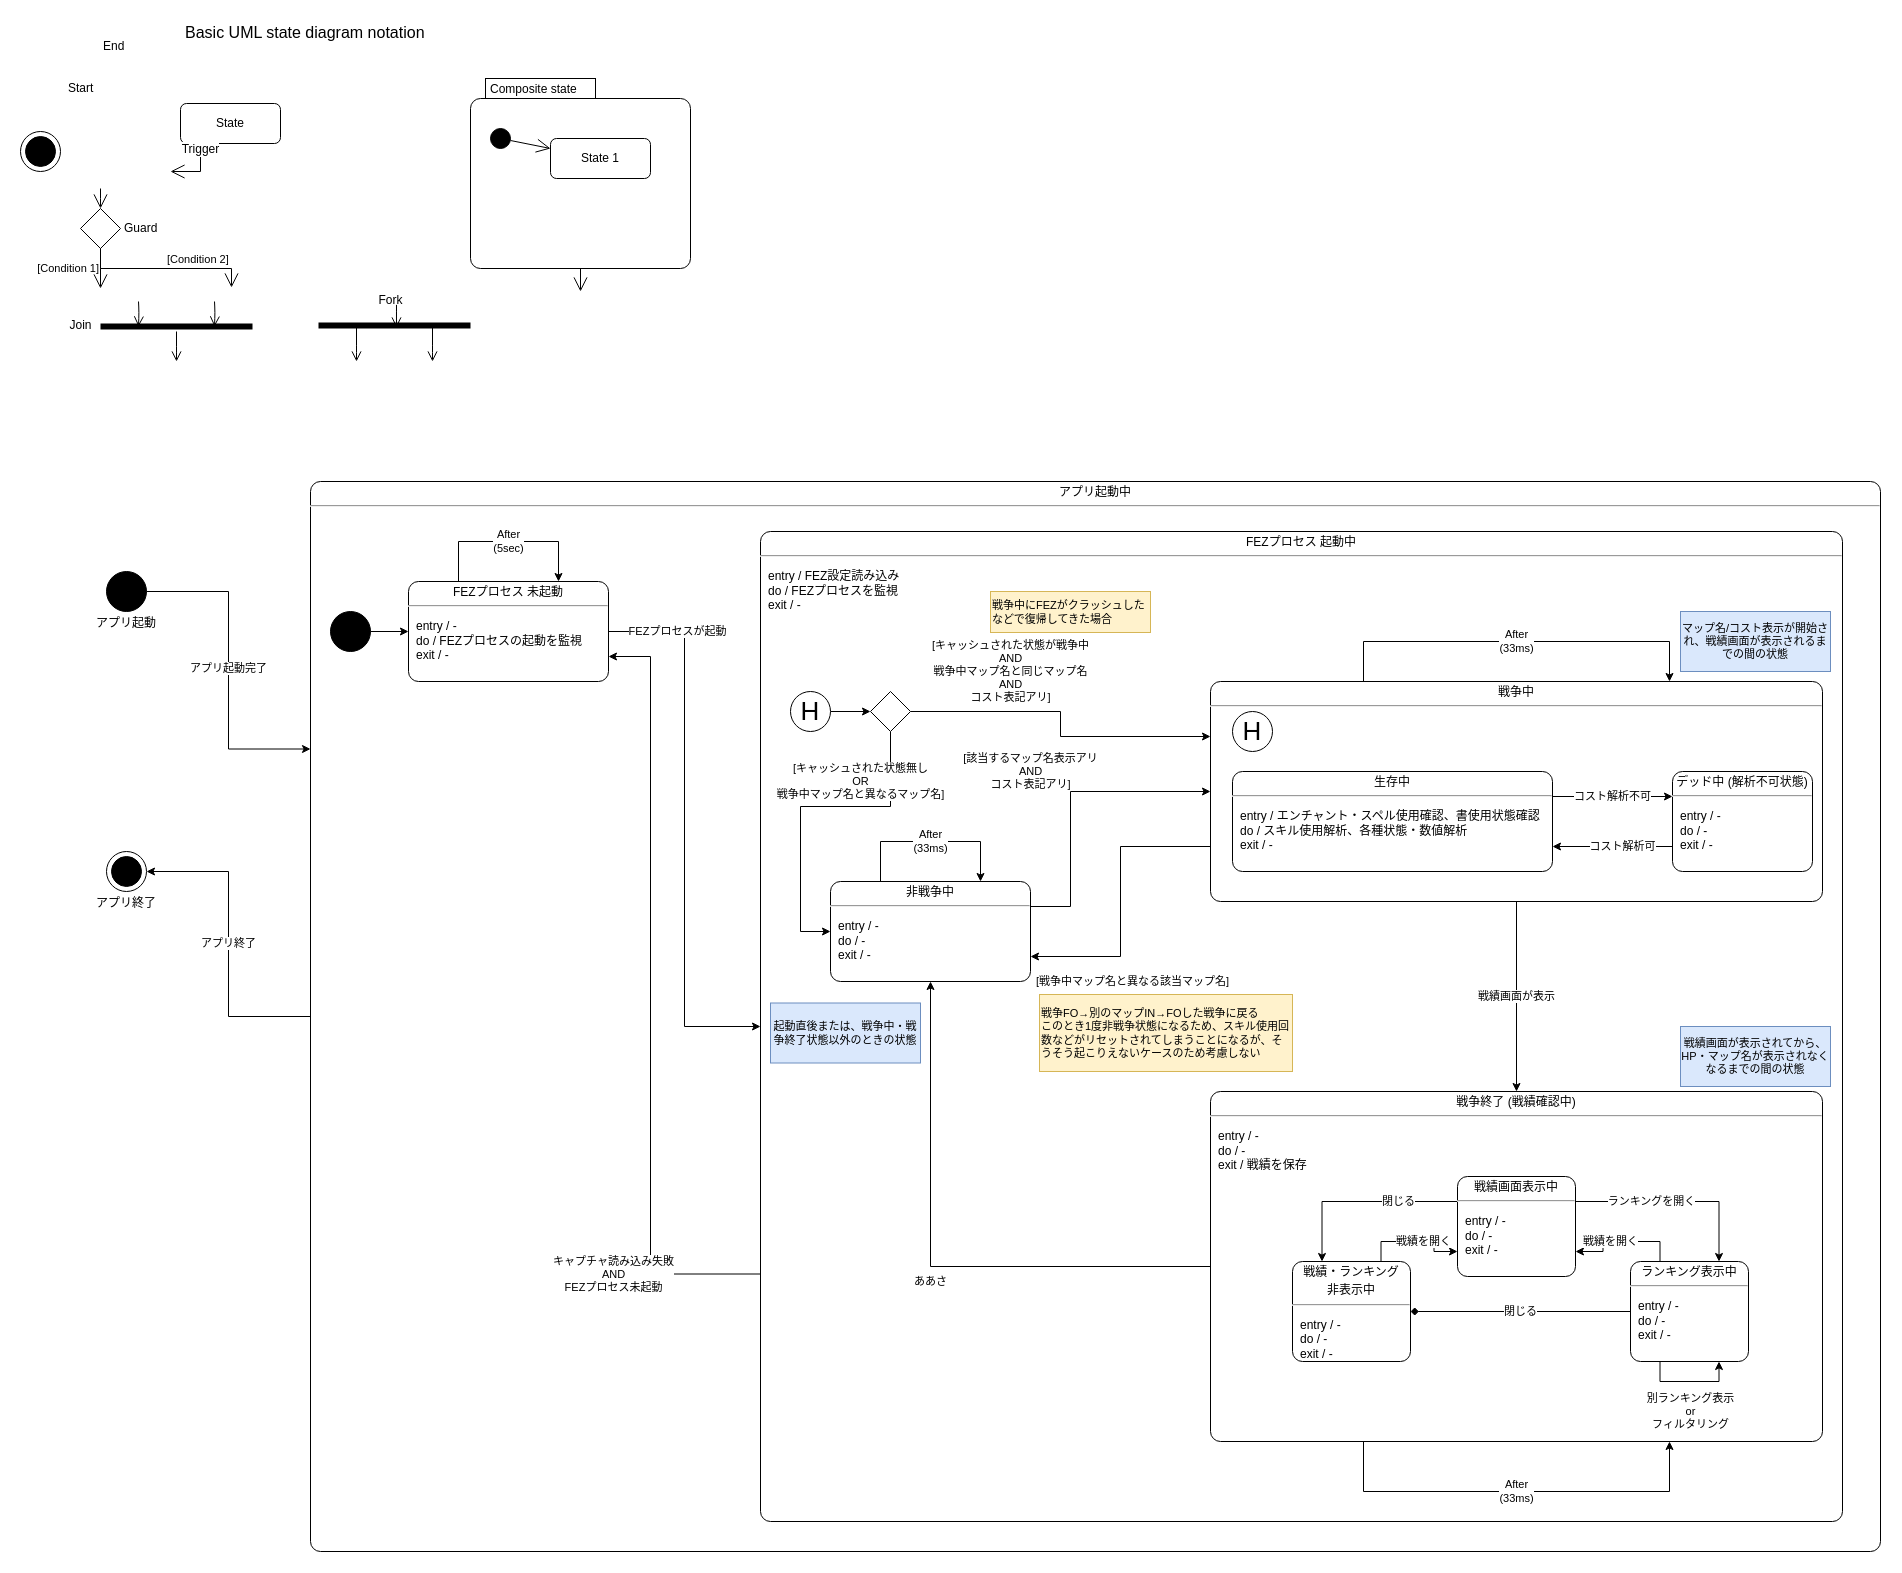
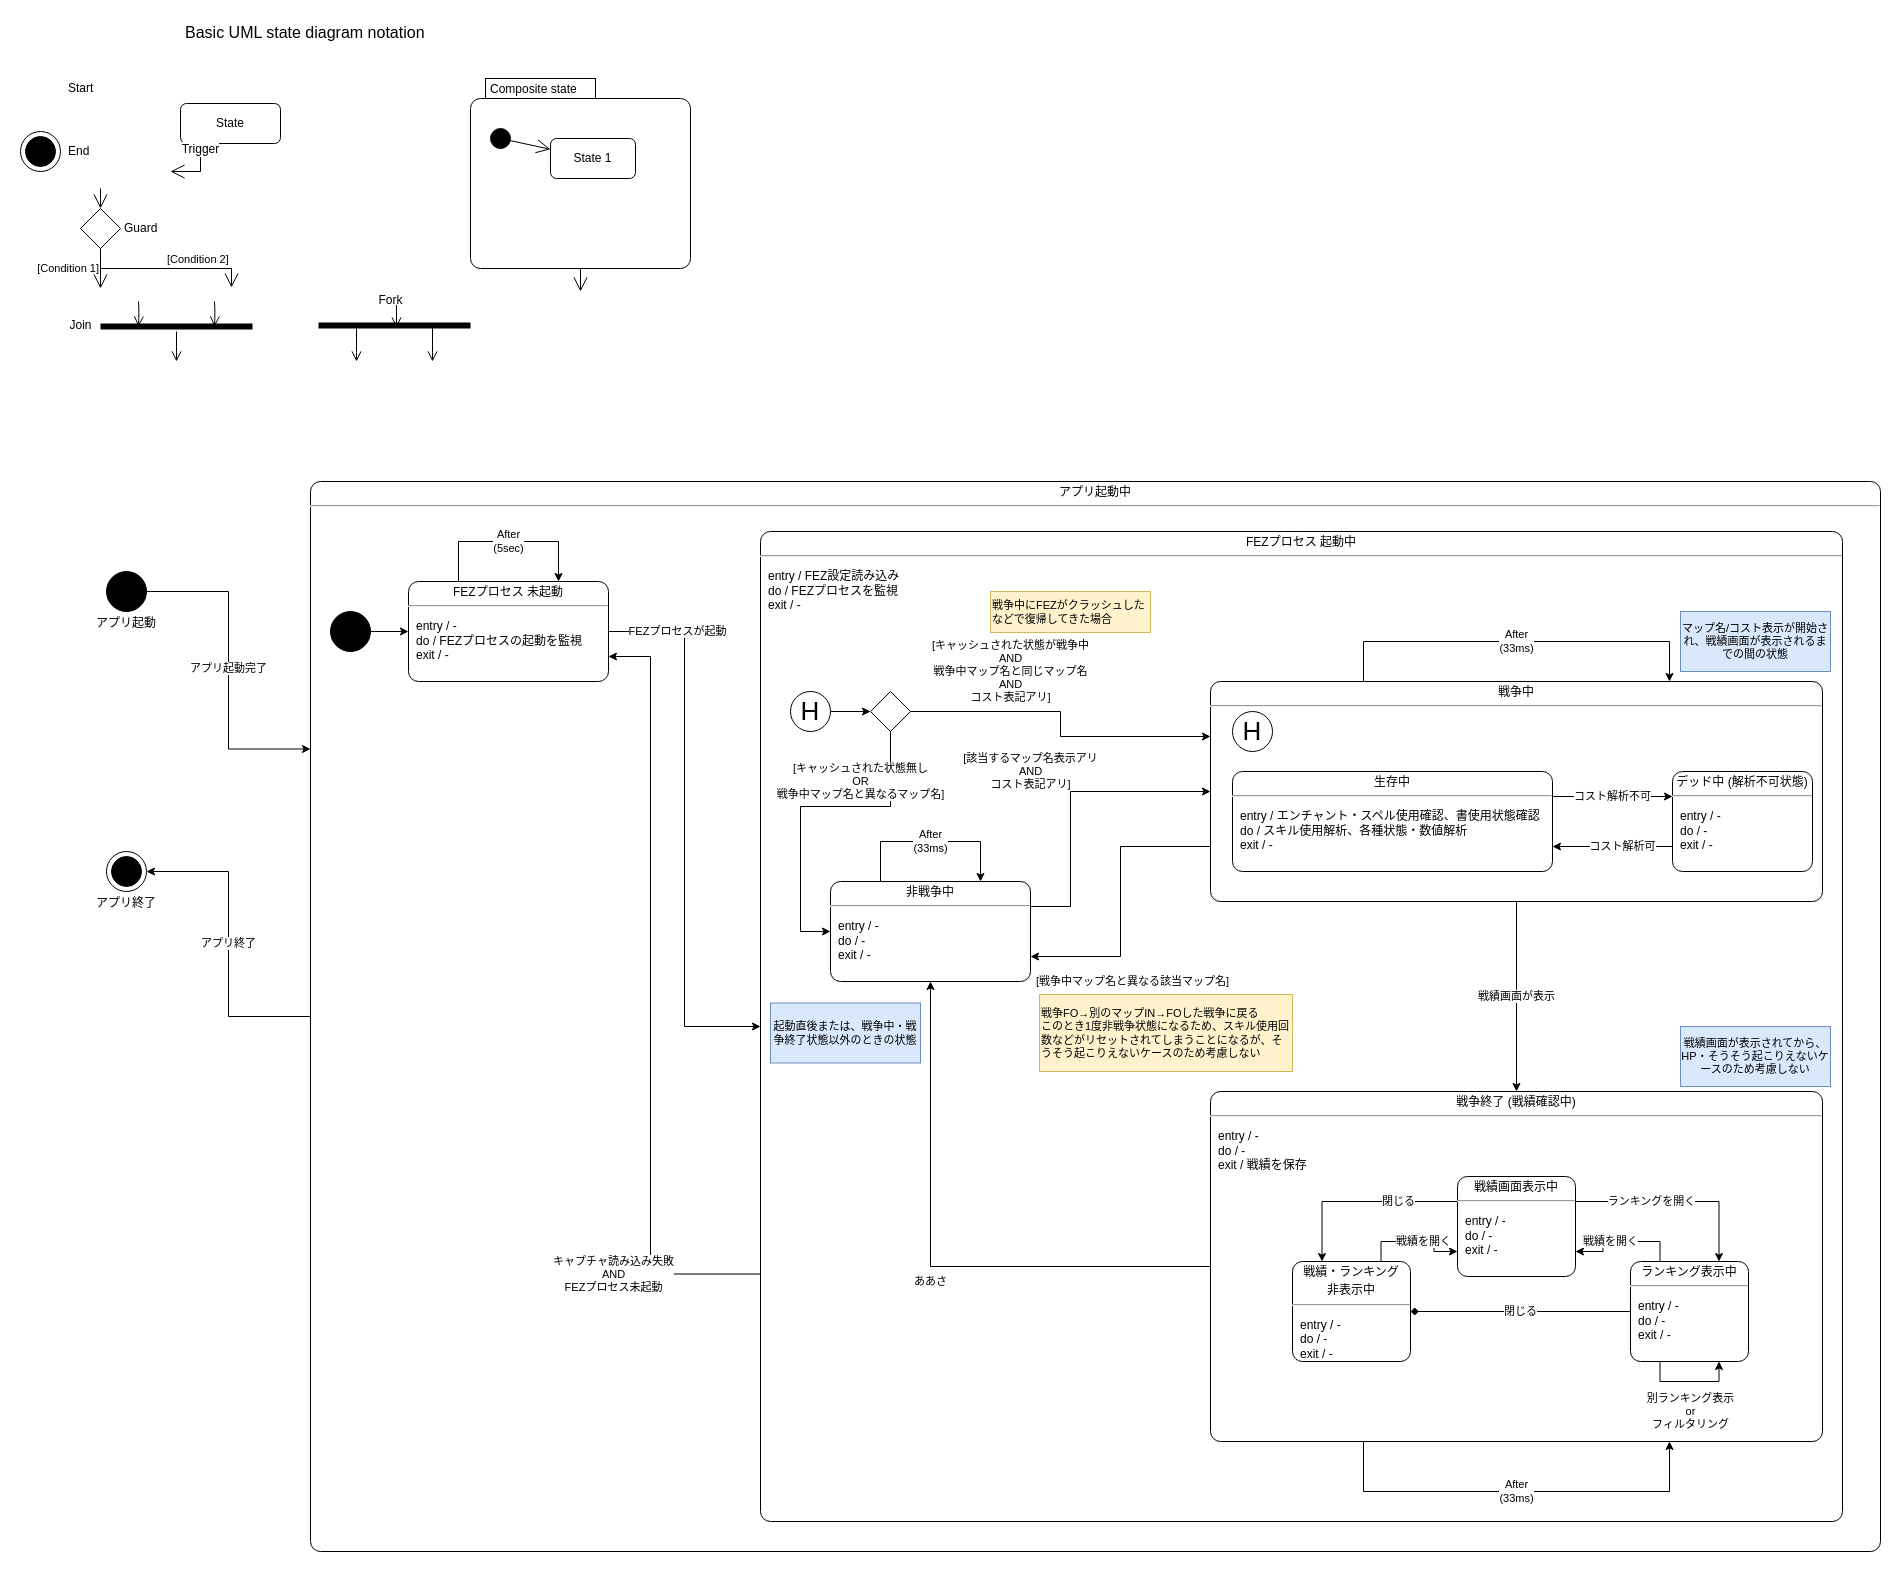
(122, 47) -> (87, 152)
(601, 159) -> (593, 159)
(1756, 1057) -> (1756, 1057)
